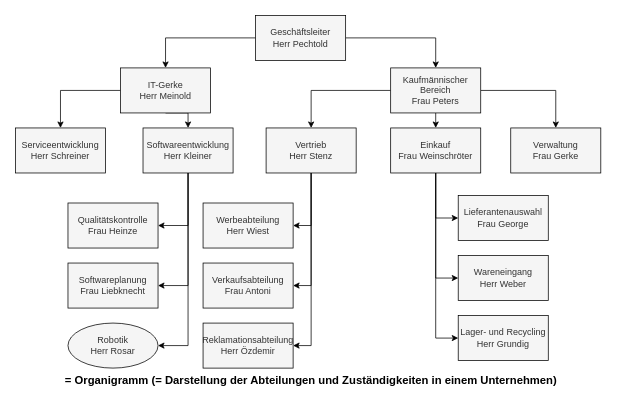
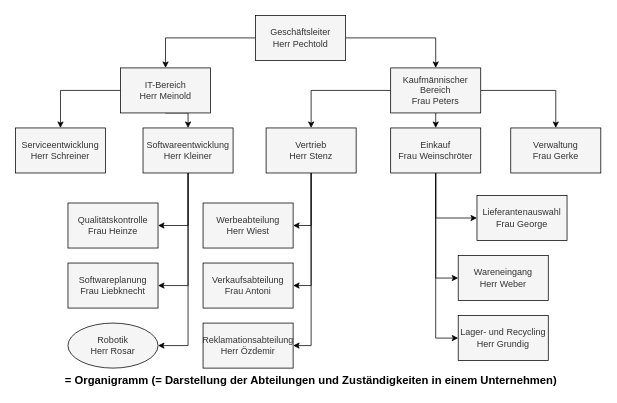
(165, 90) -> (165, 90)
(503, 218) -> (522, 218)
